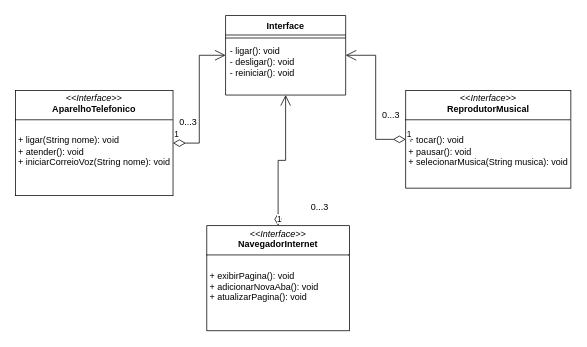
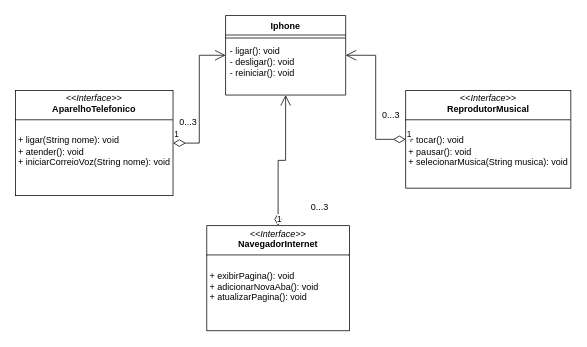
(285, 26) -> (285, 26)
